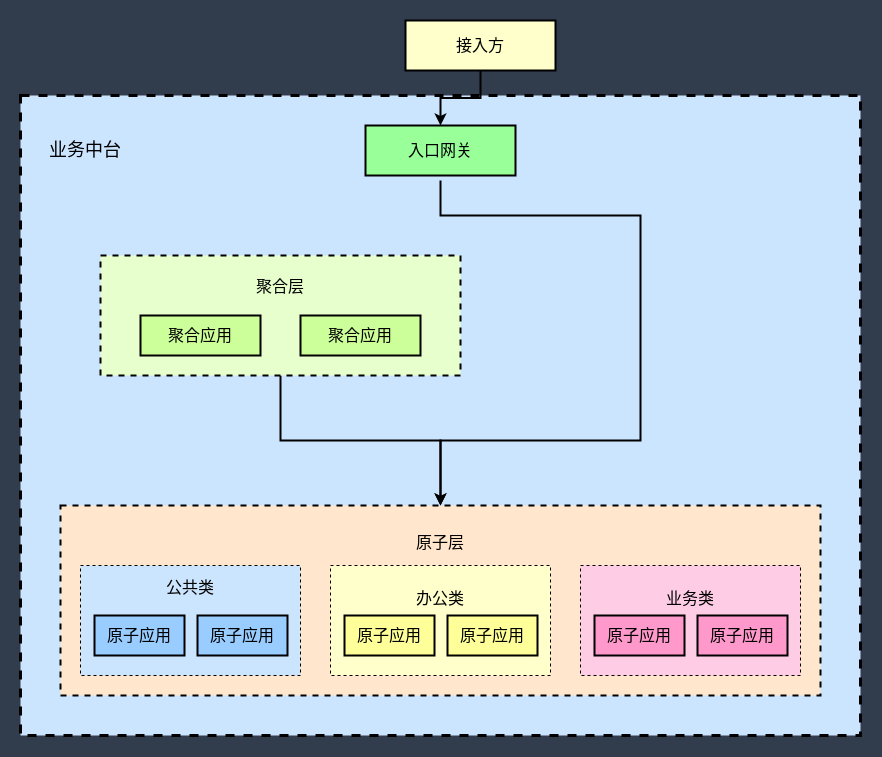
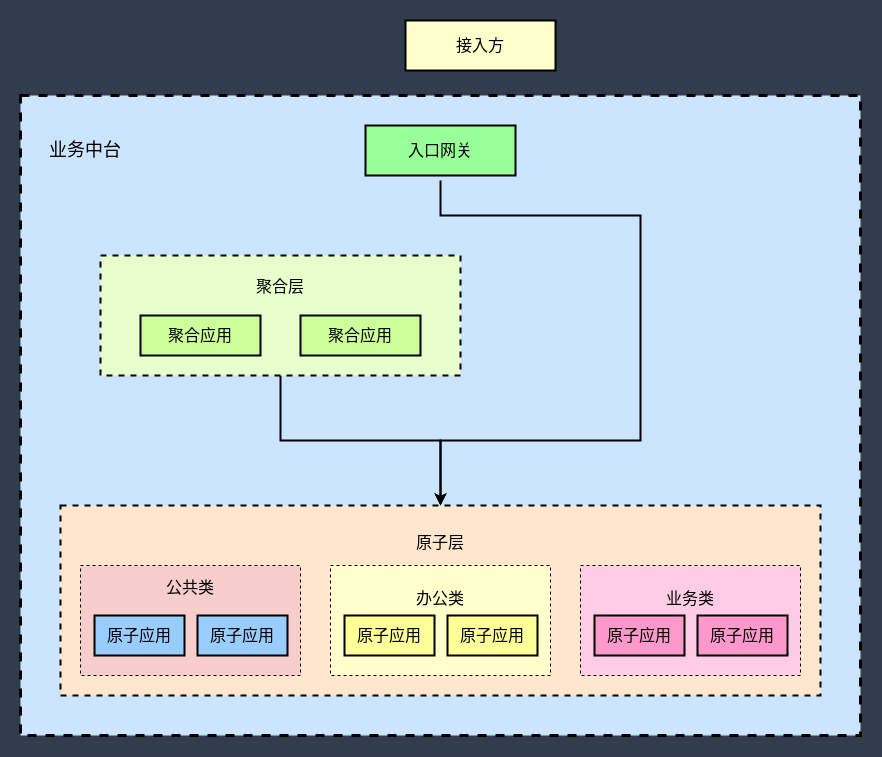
(454, 98) -> none
(191, 621) -> (191, 621)
